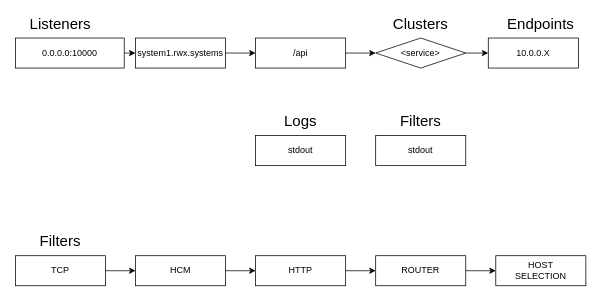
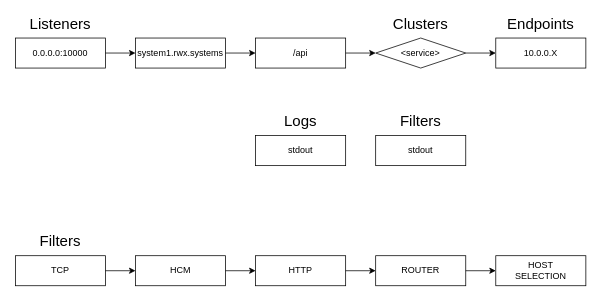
(70, 53) -> (60, 53)
(533, 53) -> (540, 53)
